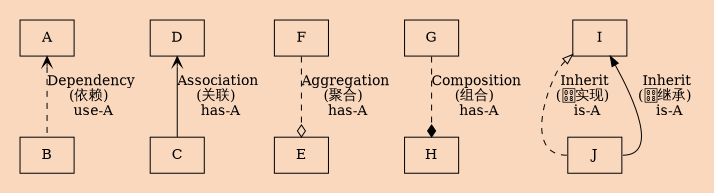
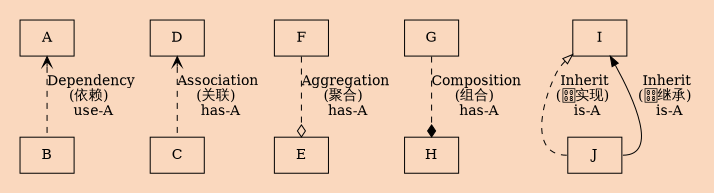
(177, 102) -> (177, 102)
